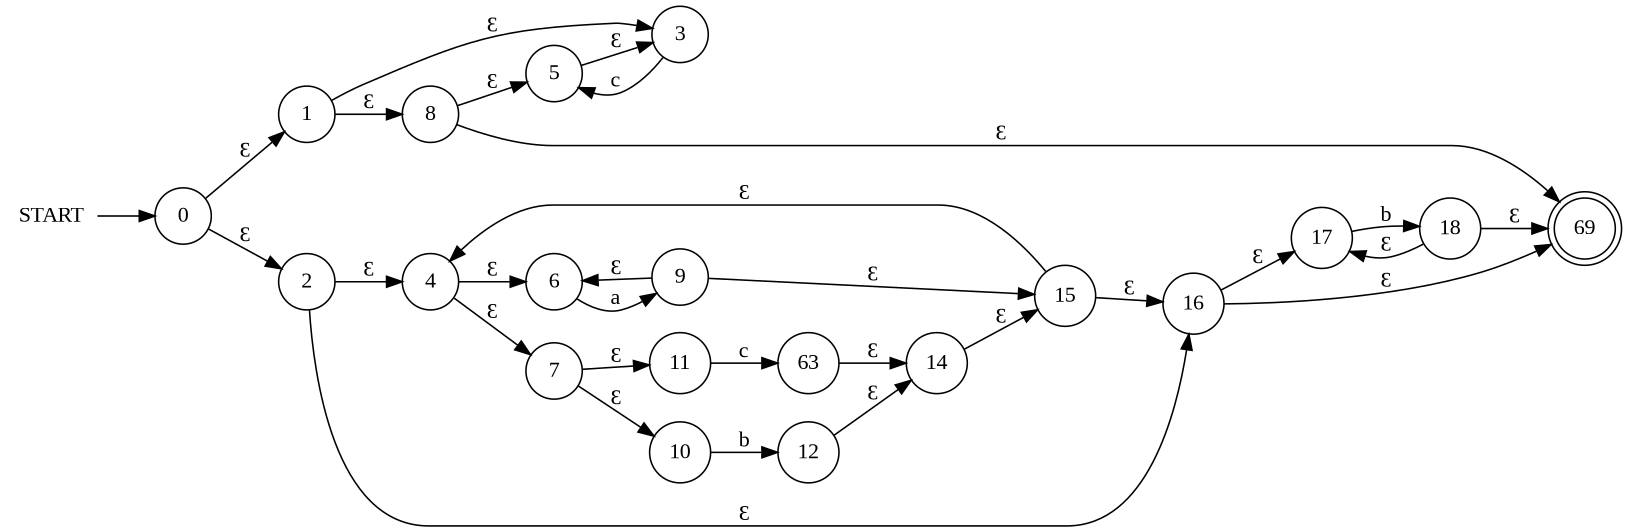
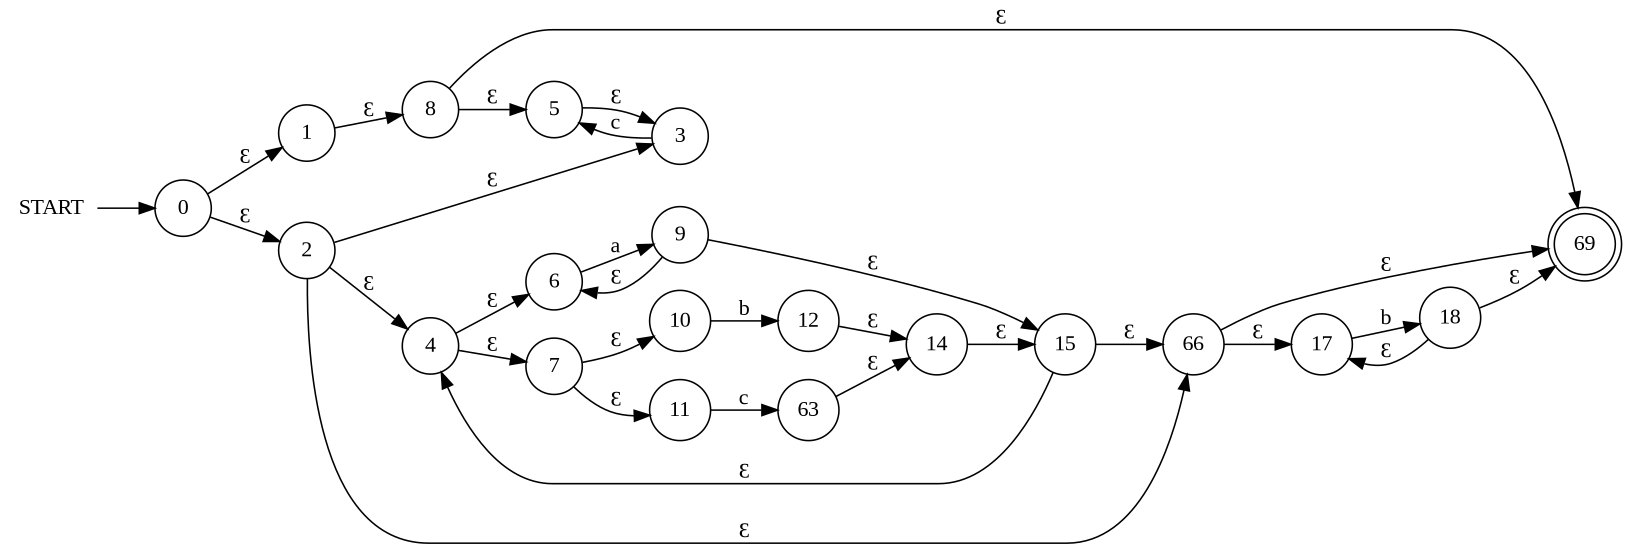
(479, 40) -> (486, 196)
(1193, 304) -> (1193, 344)
